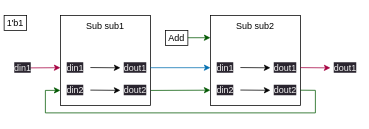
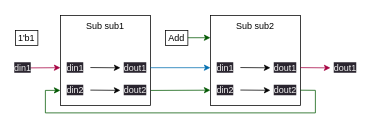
(15, 23) -> (27, 38)
